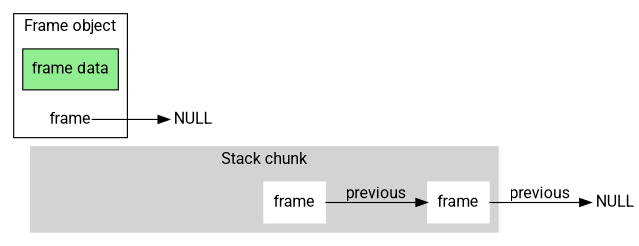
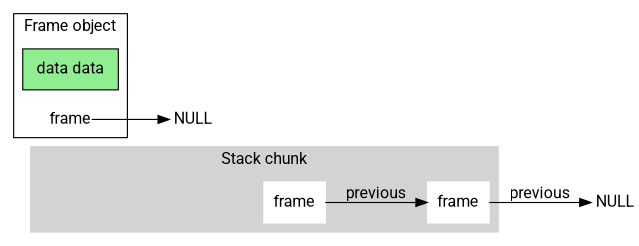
(71, 69) -> (71, 69)
